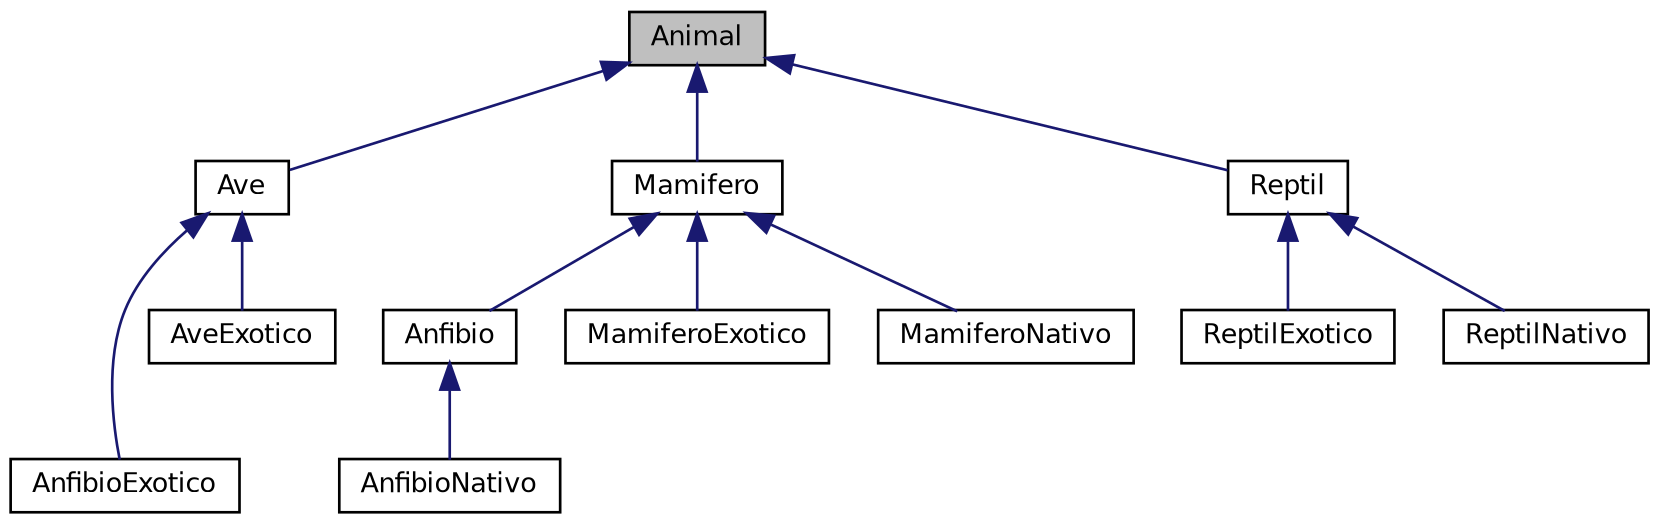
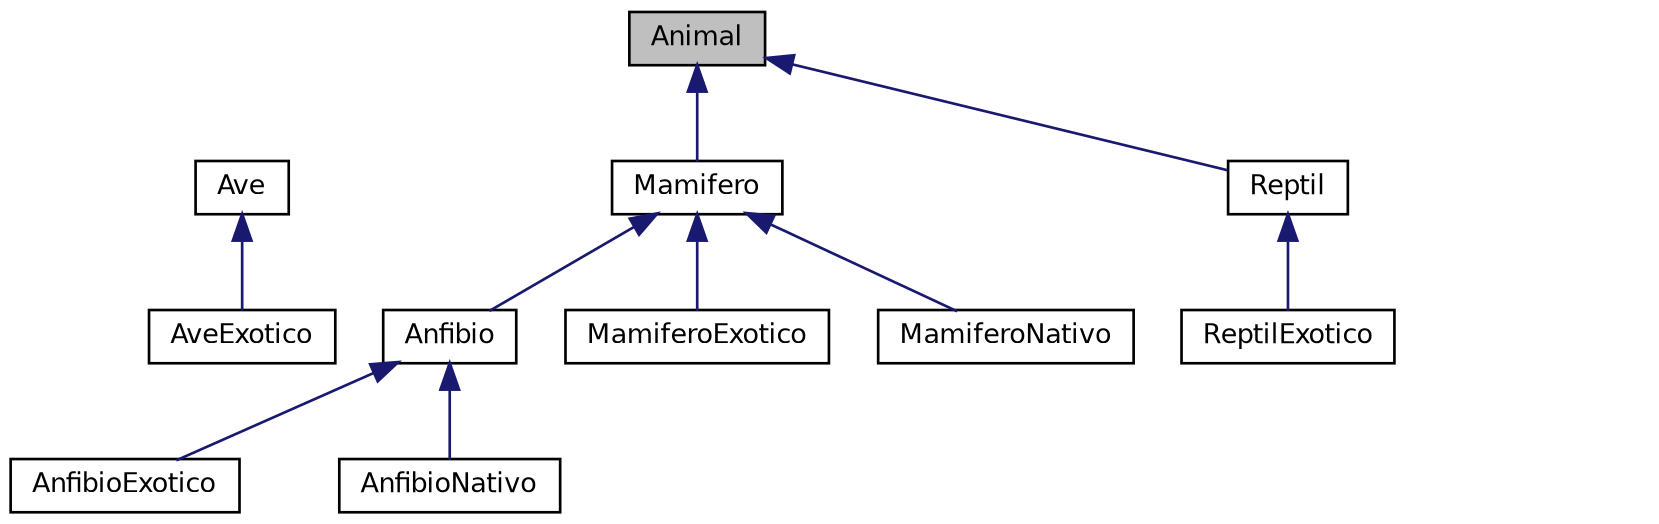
(447, 120) -> none
(118, 334) -> (275, 417)
(1546, 337) -> none
